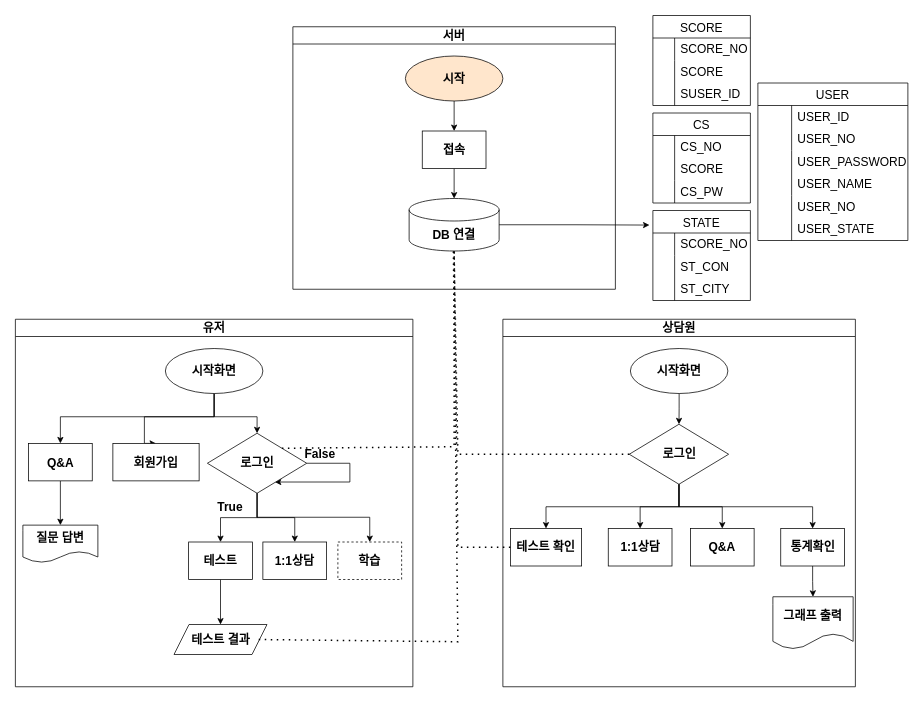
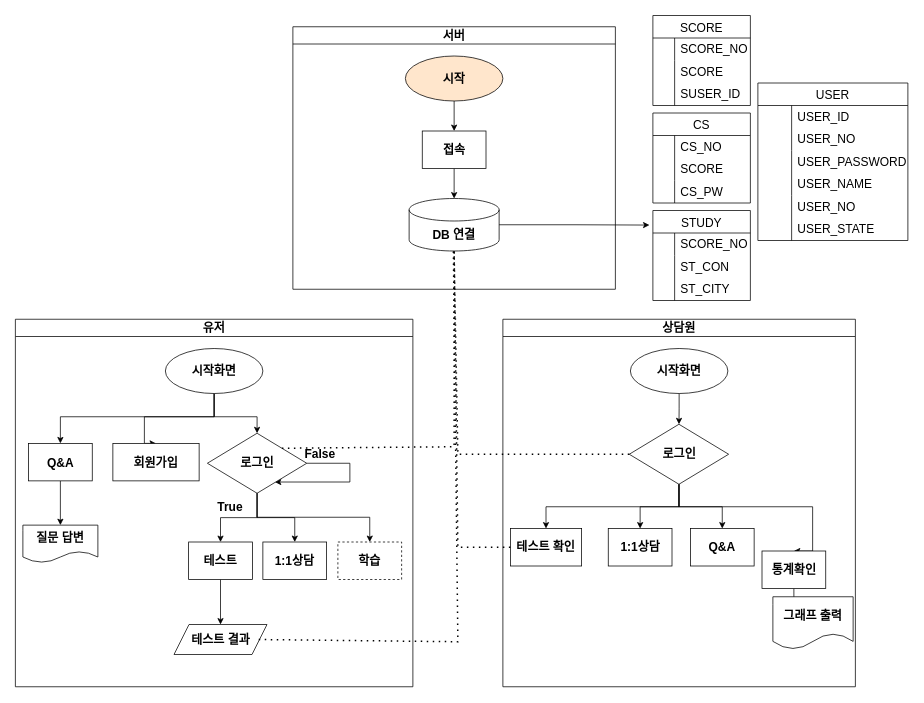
(701, 223) -> (701, 223)
(813, 547) -> (794, 570)
